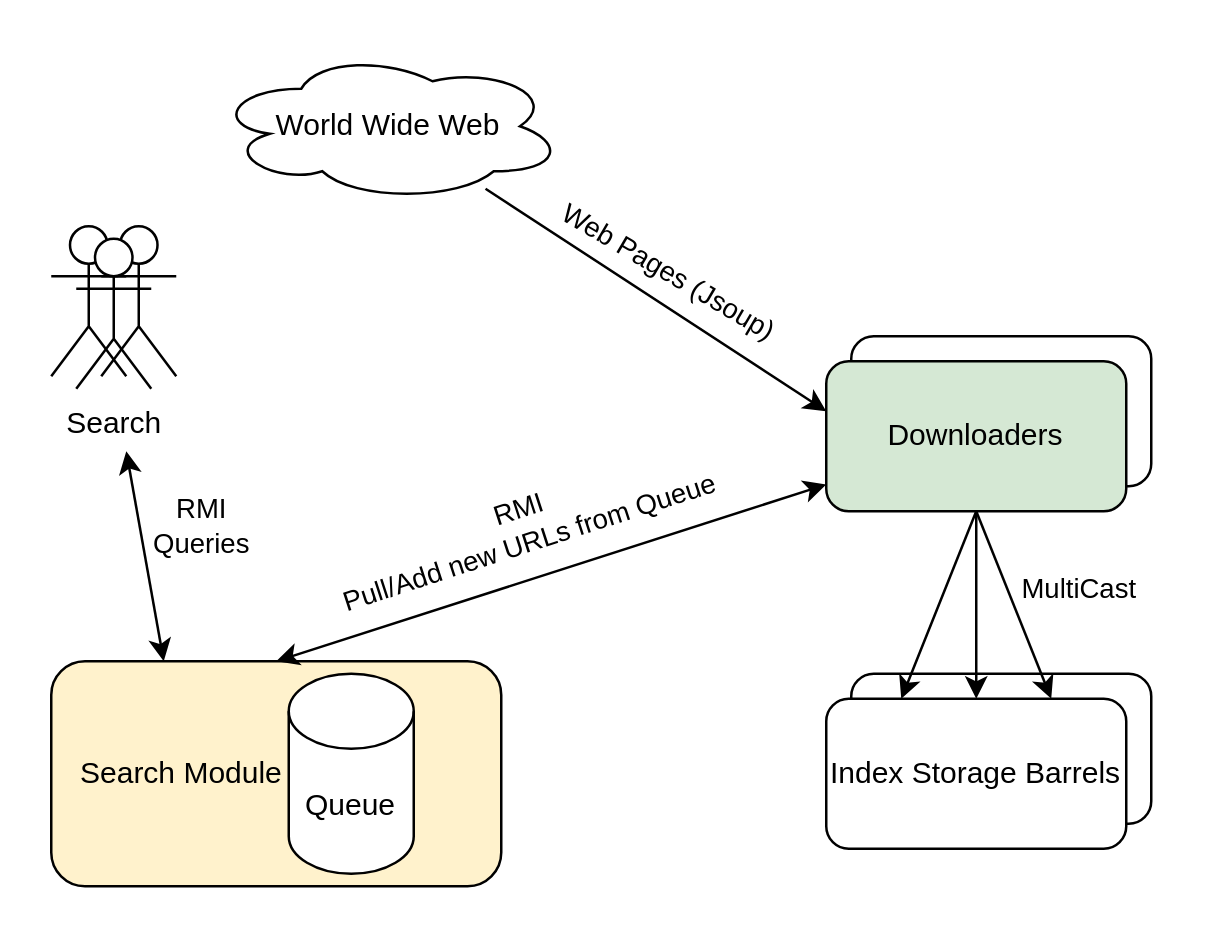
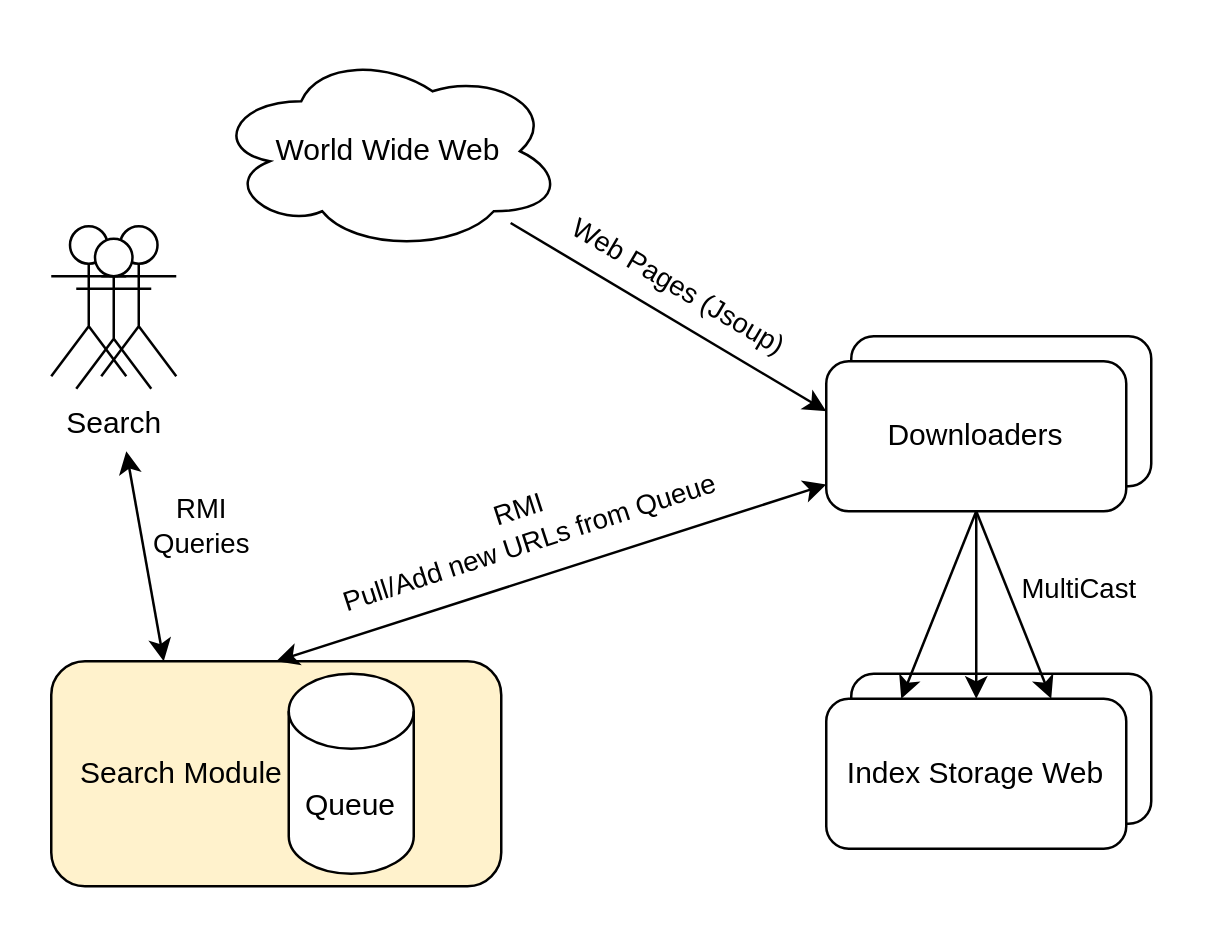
(389, 126) -> (389, 151)
(976, 436) -> (976, 436)
(976, 774) -> (976, 774)
